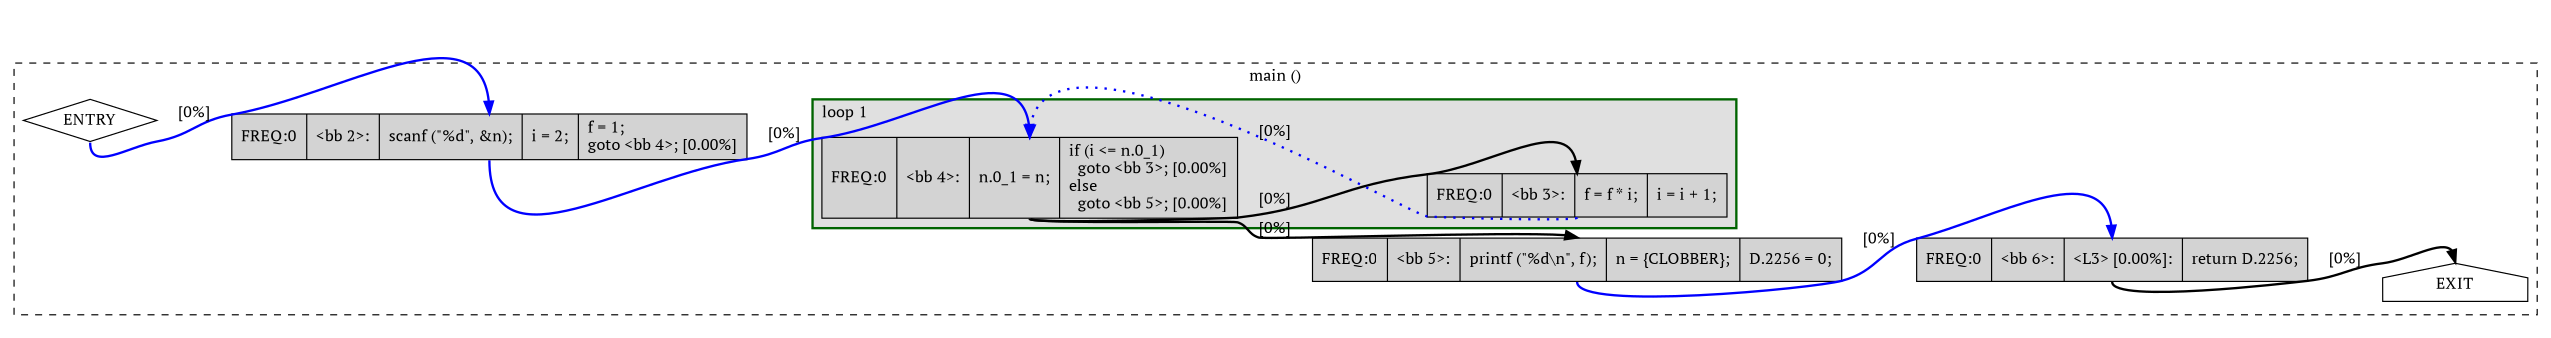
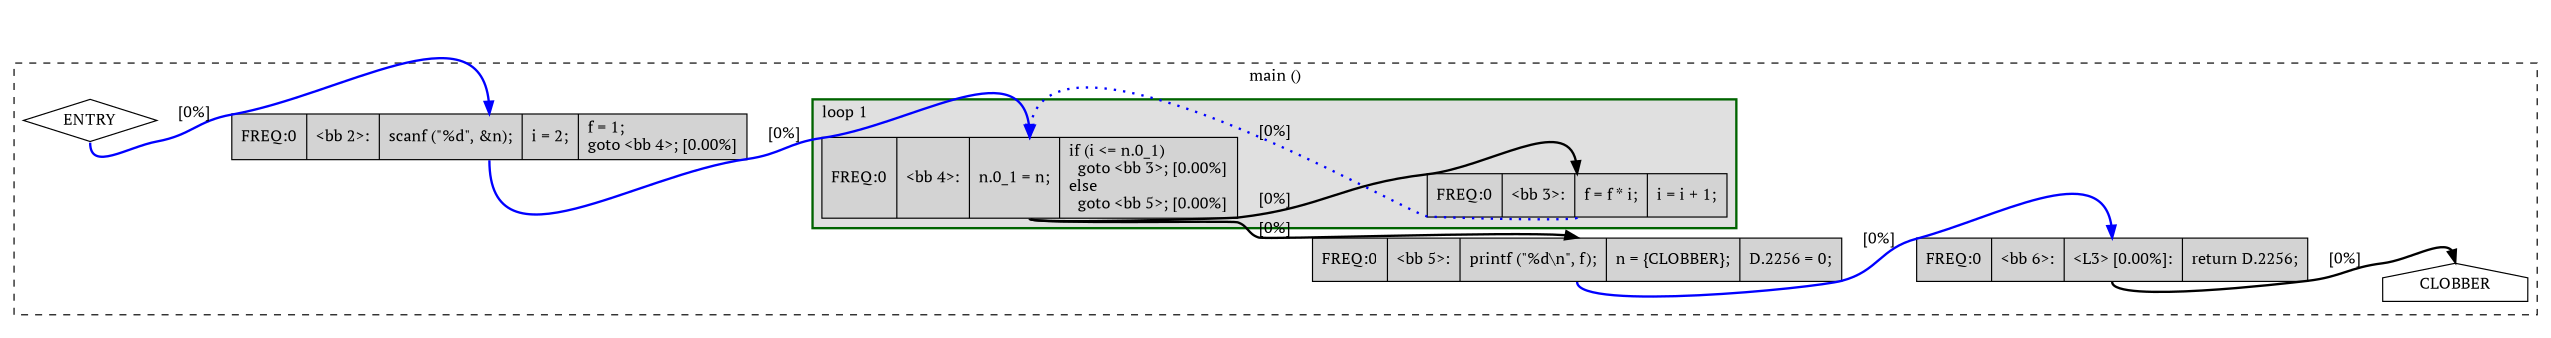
(2455, 284) -> (2455, 284)
